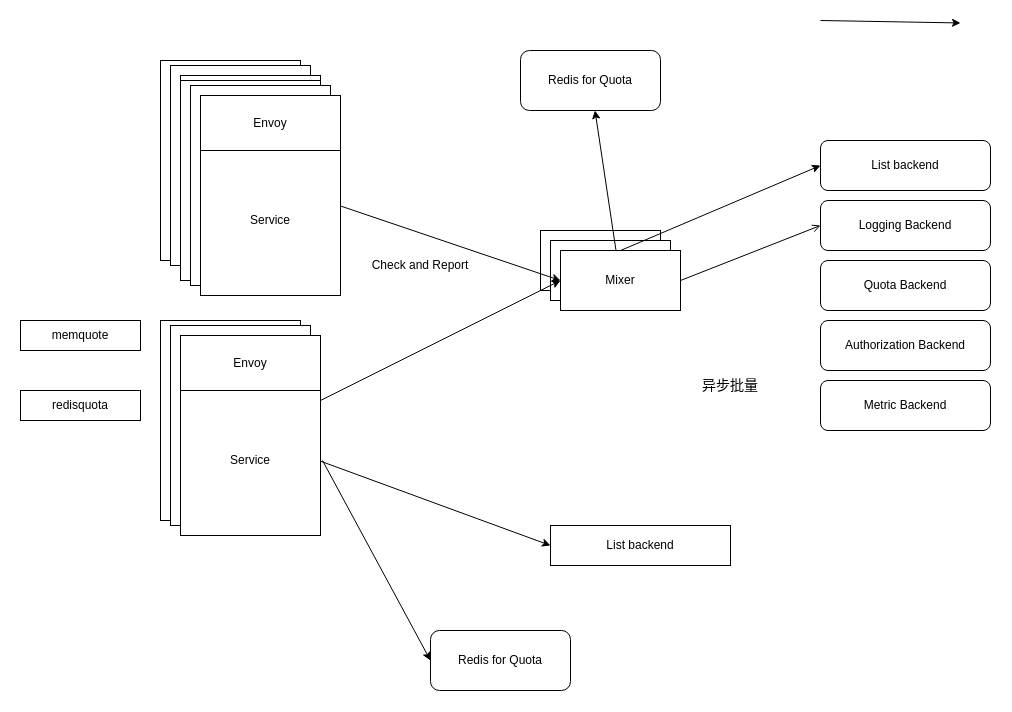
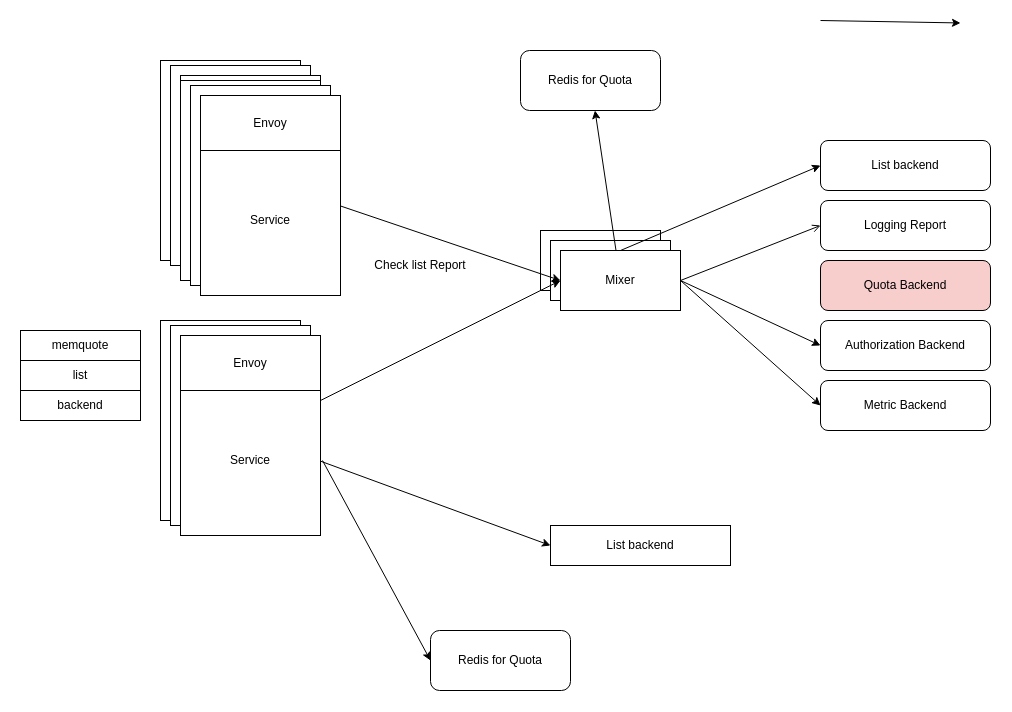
(906, 226) -> (906, 226)
(421, 266) -> (421, 266)
(906, 286) -> (906, 286)
none -> (750, 313)
(81, 336) -> (81, 346)
none -> (749, 342)
none -> (81, 376)
(731, 386) -> none
(81, 406) -> (81, 406)
